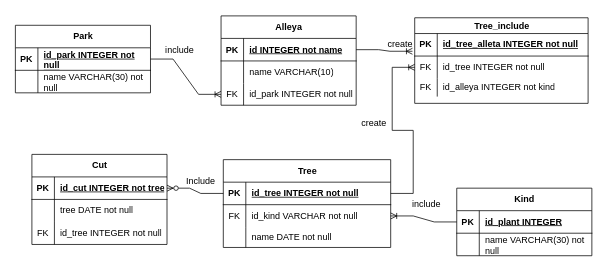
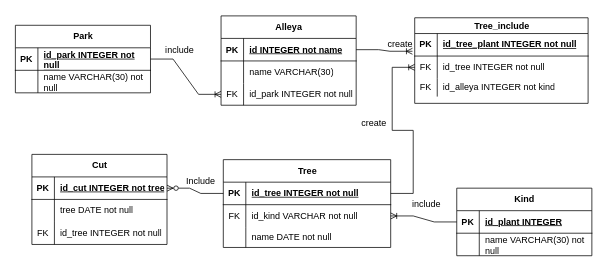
(512, 45) -> (510, 45)
(289, 72) -> (289, 72)
